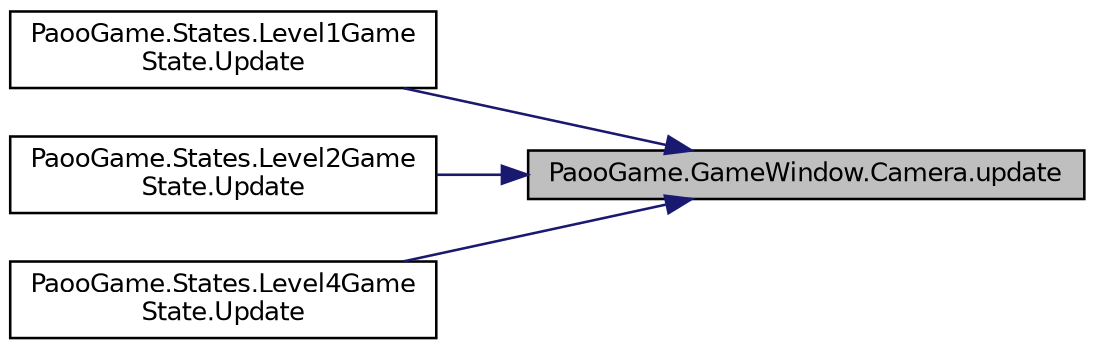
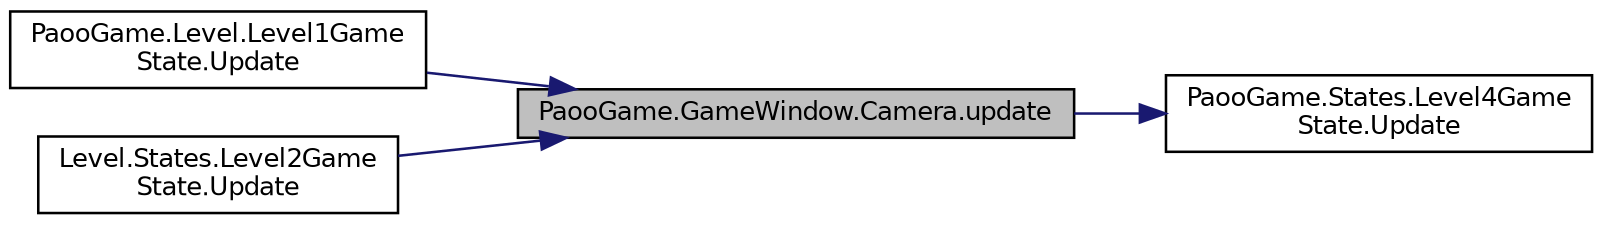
(223, 50) -> (218, 50)
(223, 175) -> (218, 175)
(535, 233) -> (1107, 114)
